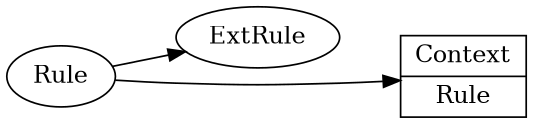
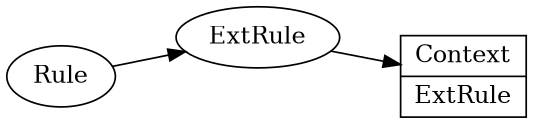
(249, 85) -> (357, 56)
(463, 96) -> (463, 96)
